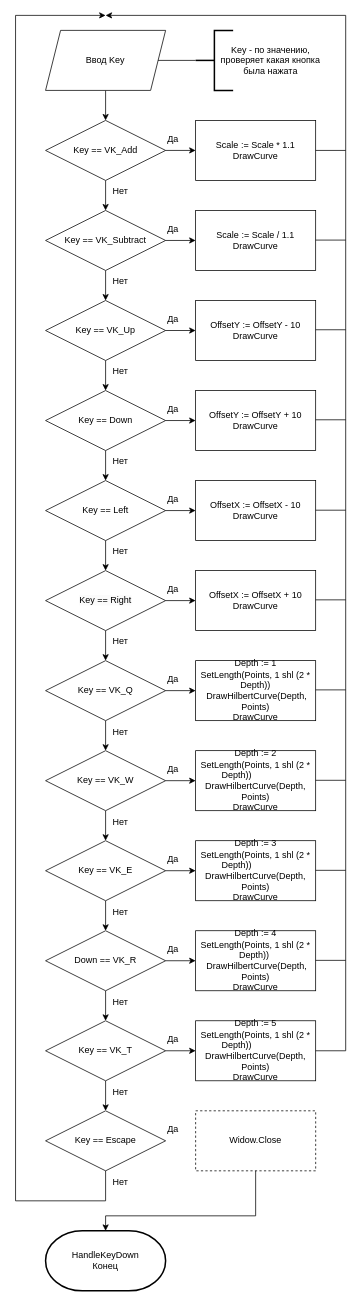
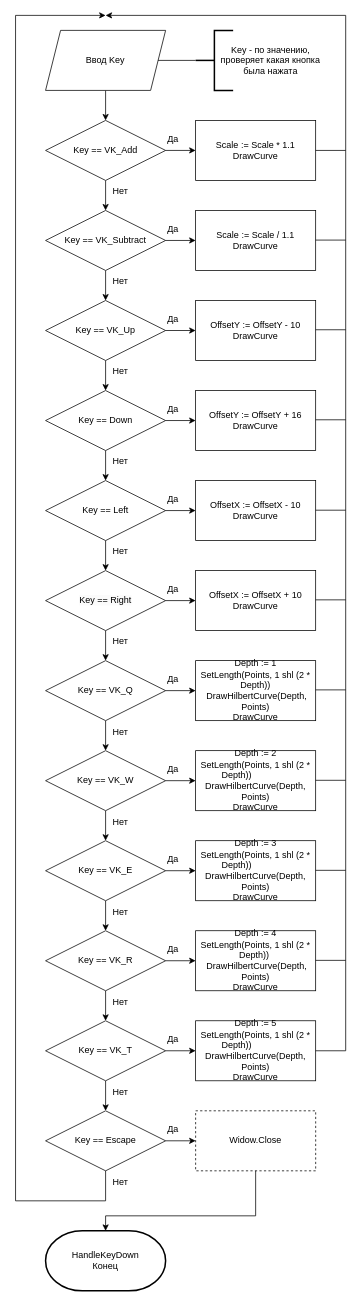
(255, 420) -> (255, 420)
(105, 960) -> (105, 960)
none -> (177, 1140)
